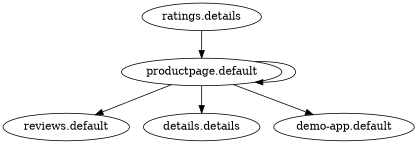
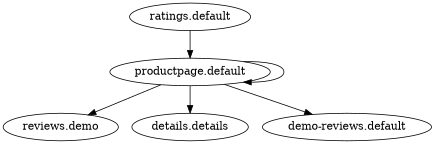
(202, 17) -> (190, 17)
(66, 127) -> (61, 127)
(344, 127) -> (347, 127)
